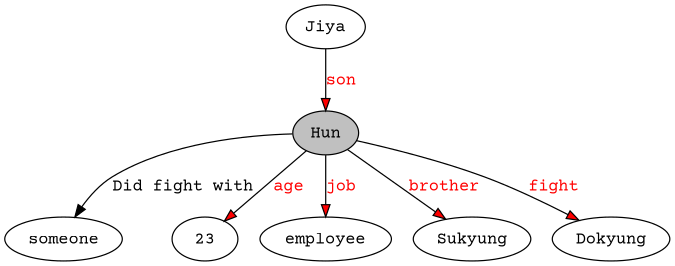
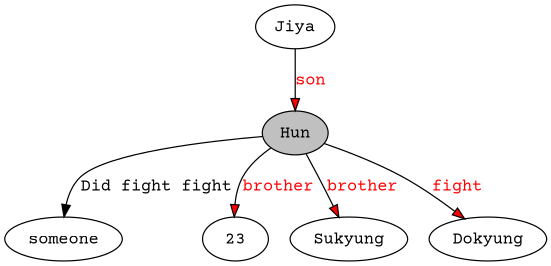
(183, 186) -> (156, 186)
(289, 186) -> (278, 186)
(326, 239) -> none
